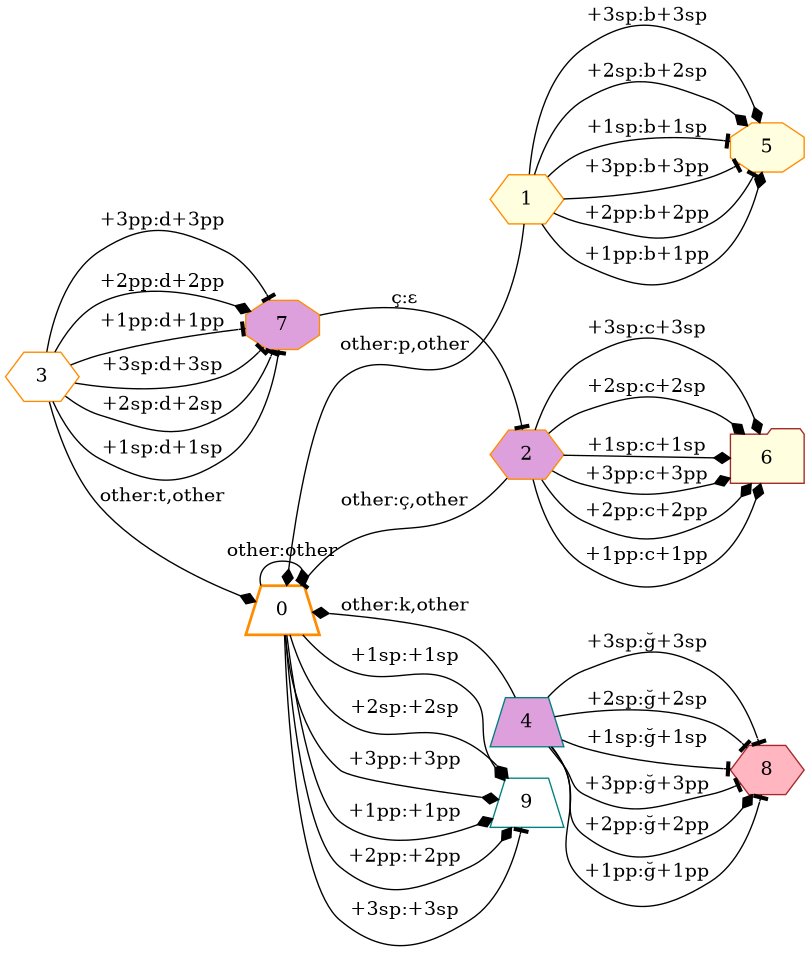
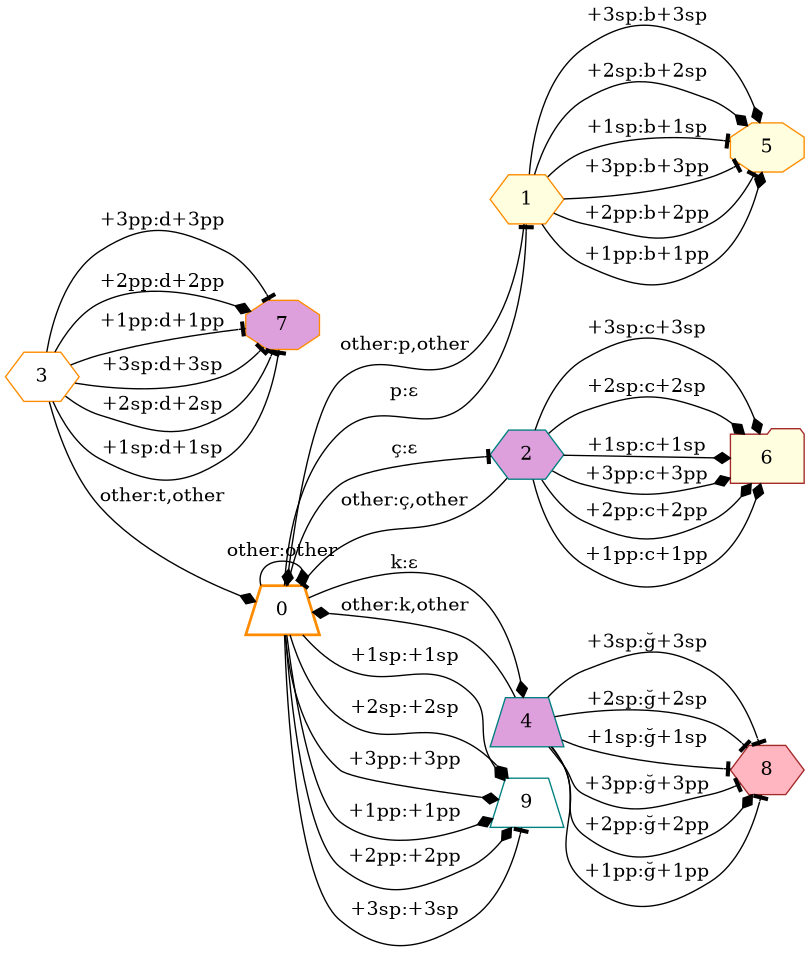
(450, 319) -> (354, 477)
none -> (413, 418)
(527, 455) -> (527, 455)
none -> (442, 577)
